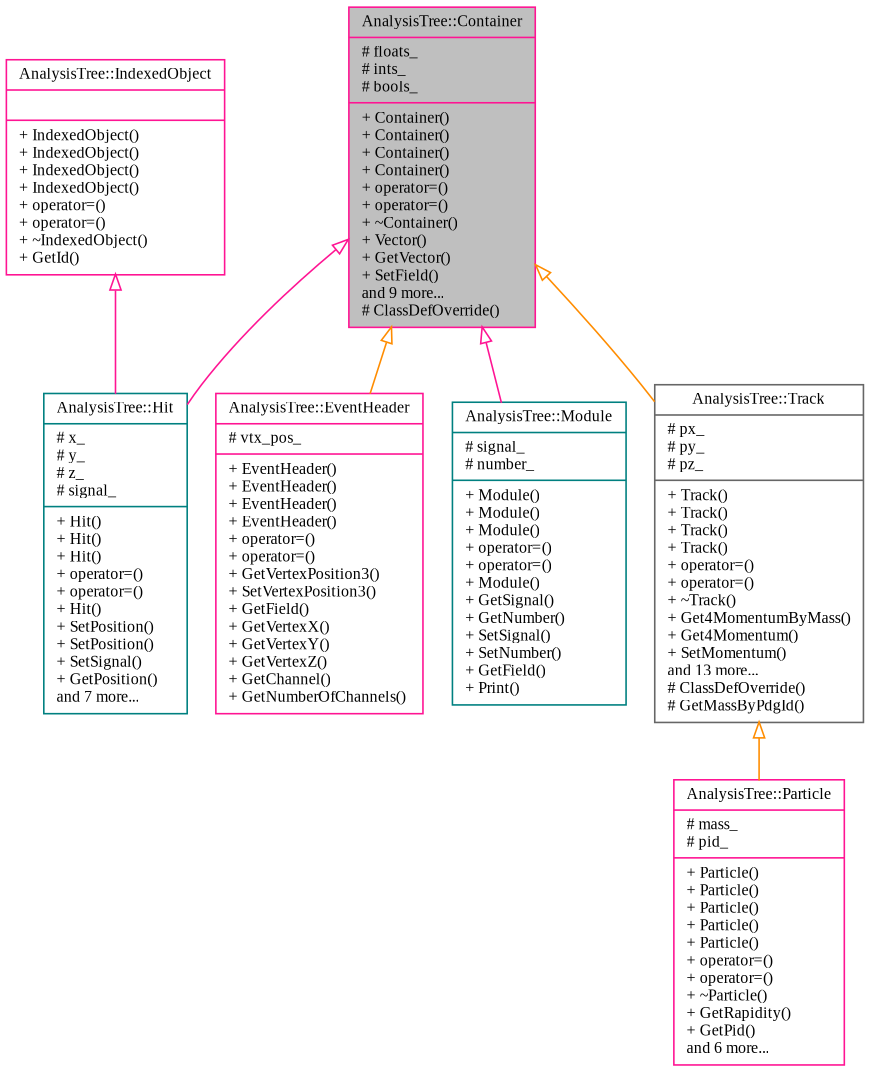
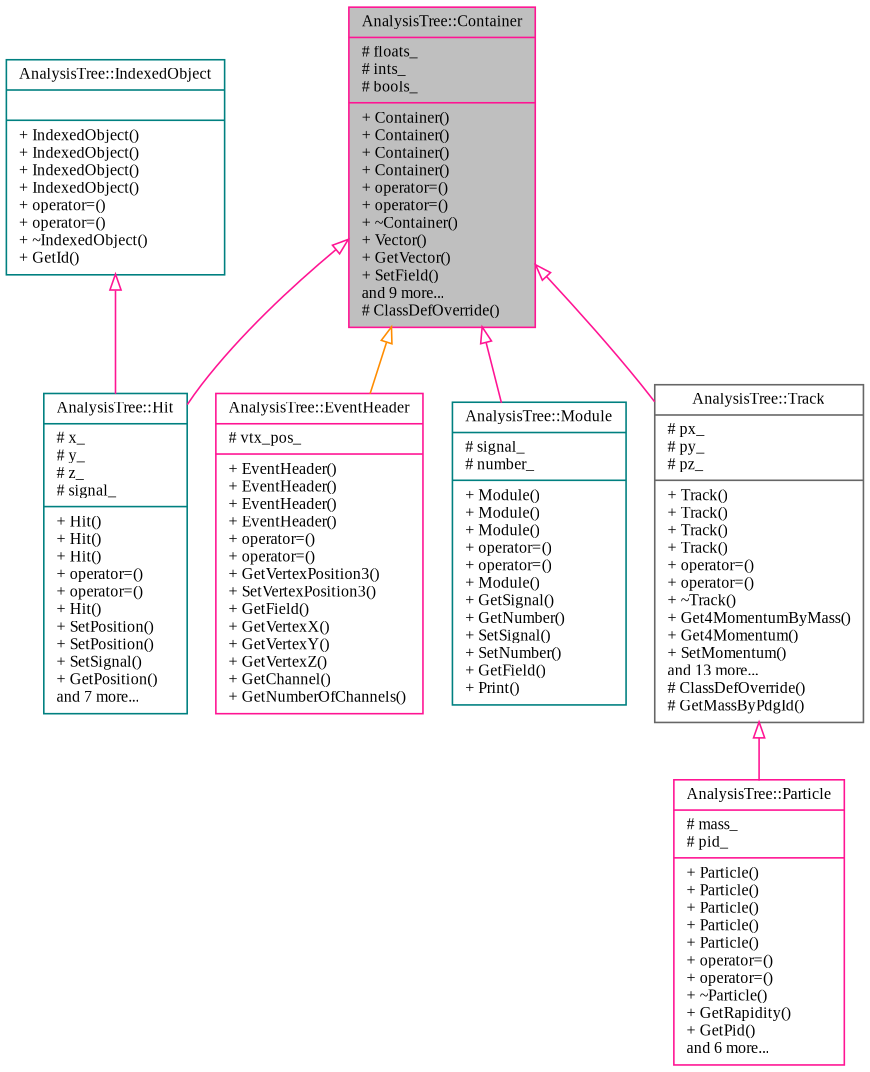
(115, 167) -> (115, 167)
(602, 338) -> (602, 338)
(759, 759) -> (759, 759)
